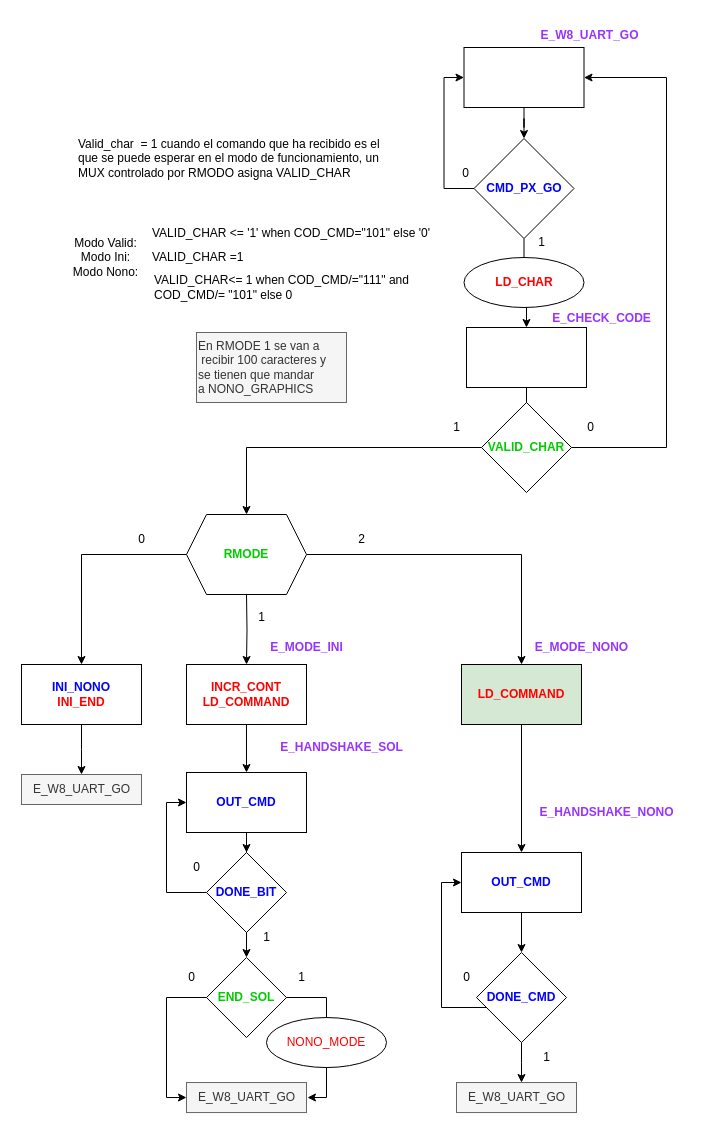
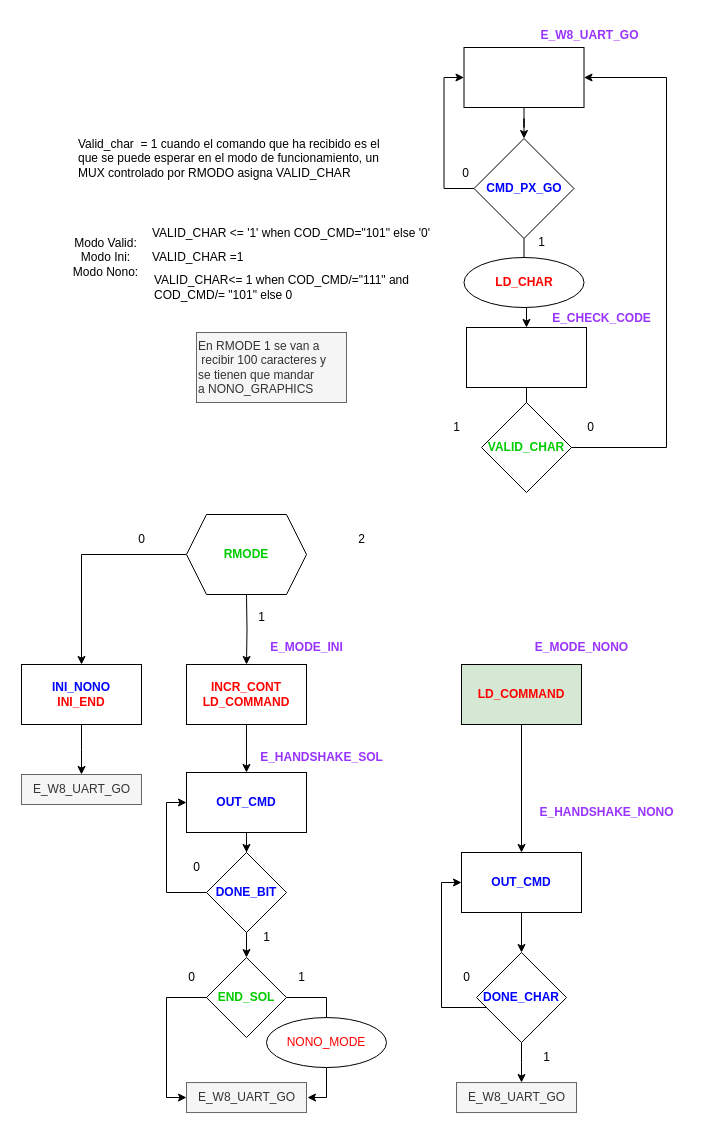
(335, 448) -> none
(466, 555) -> none
(342, 748) -> (322, 758)
(522, 998) -> (522, 998)
